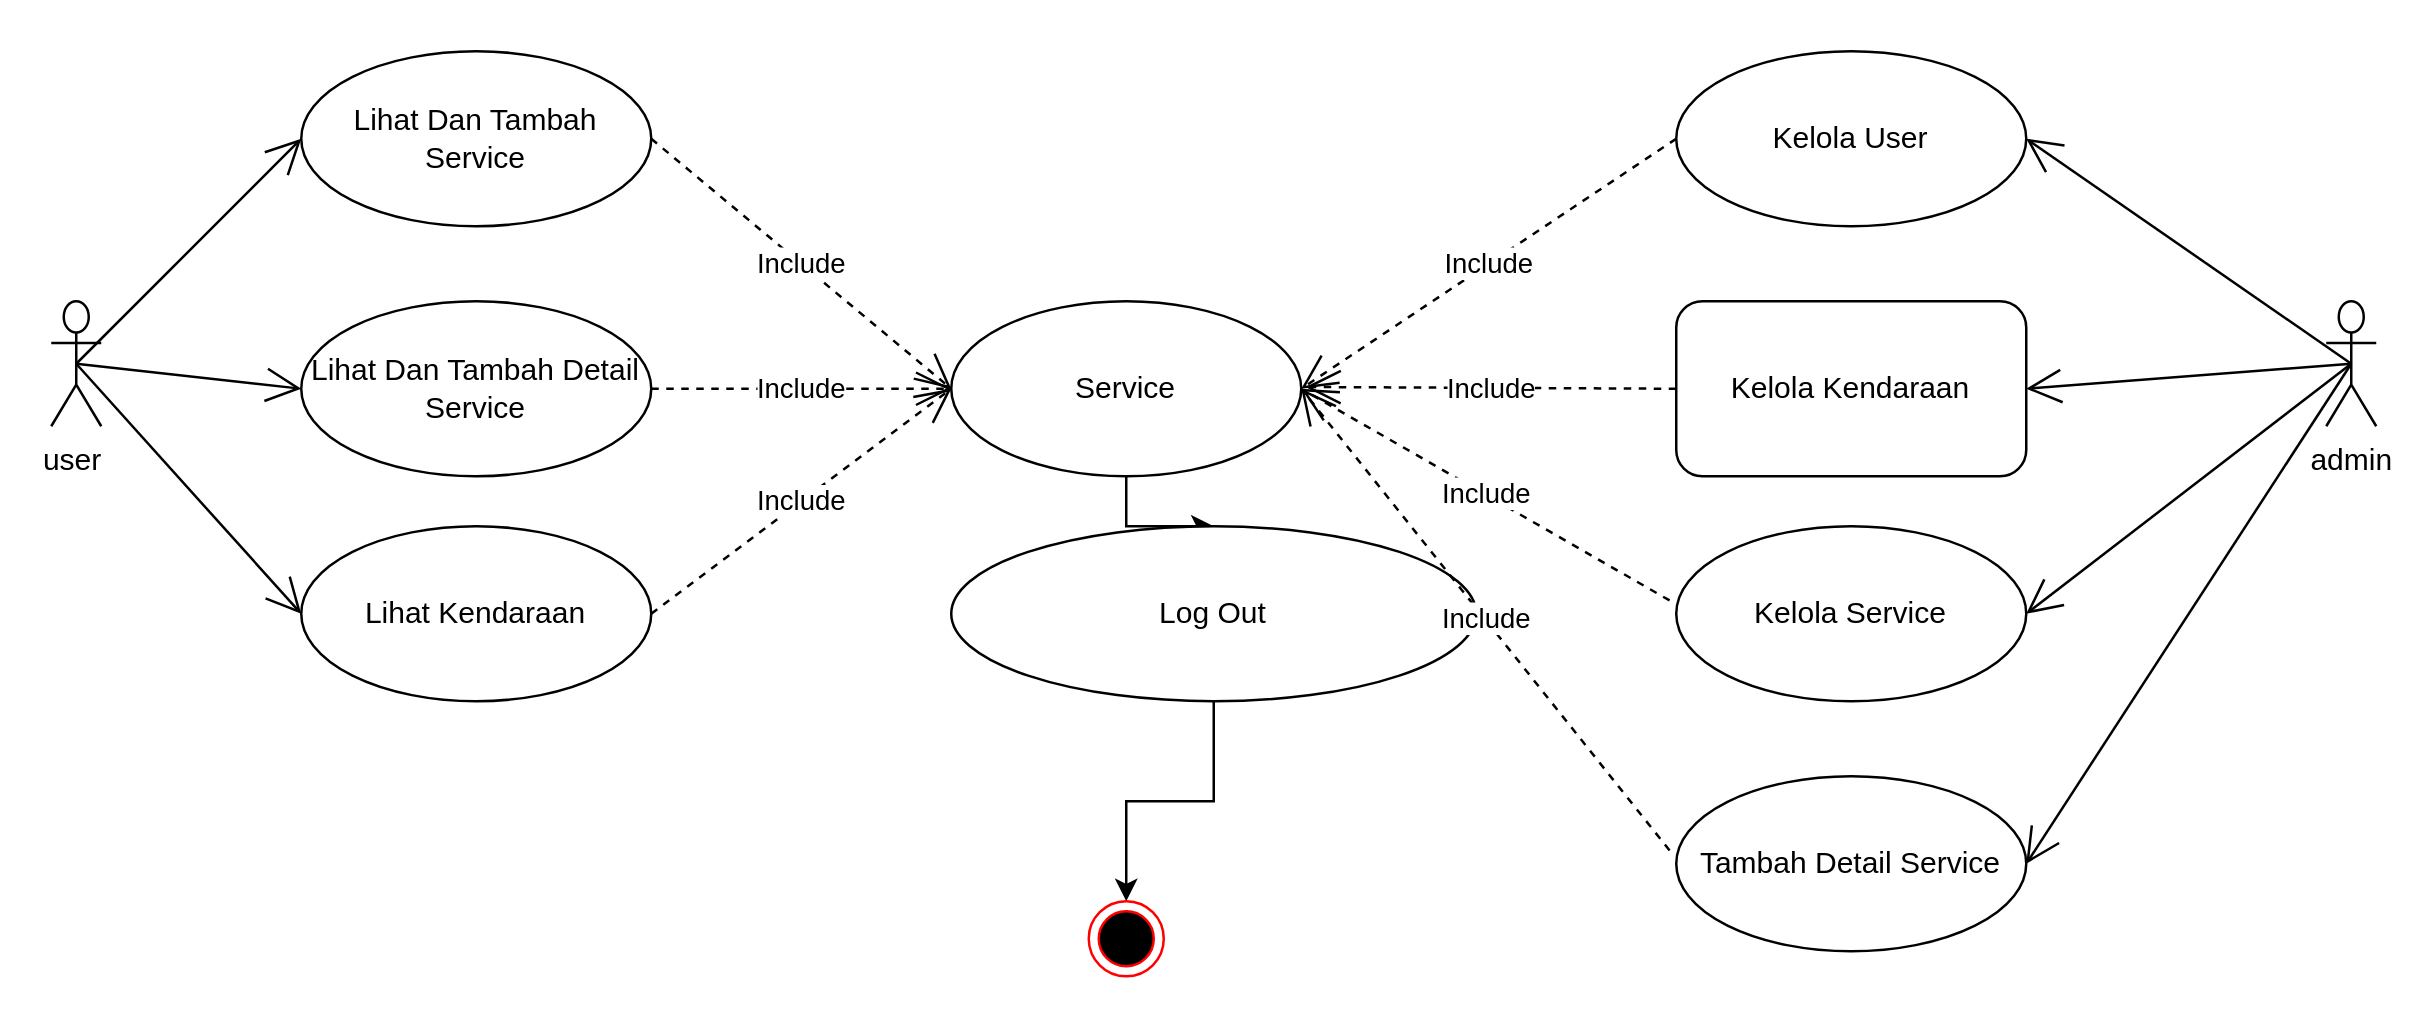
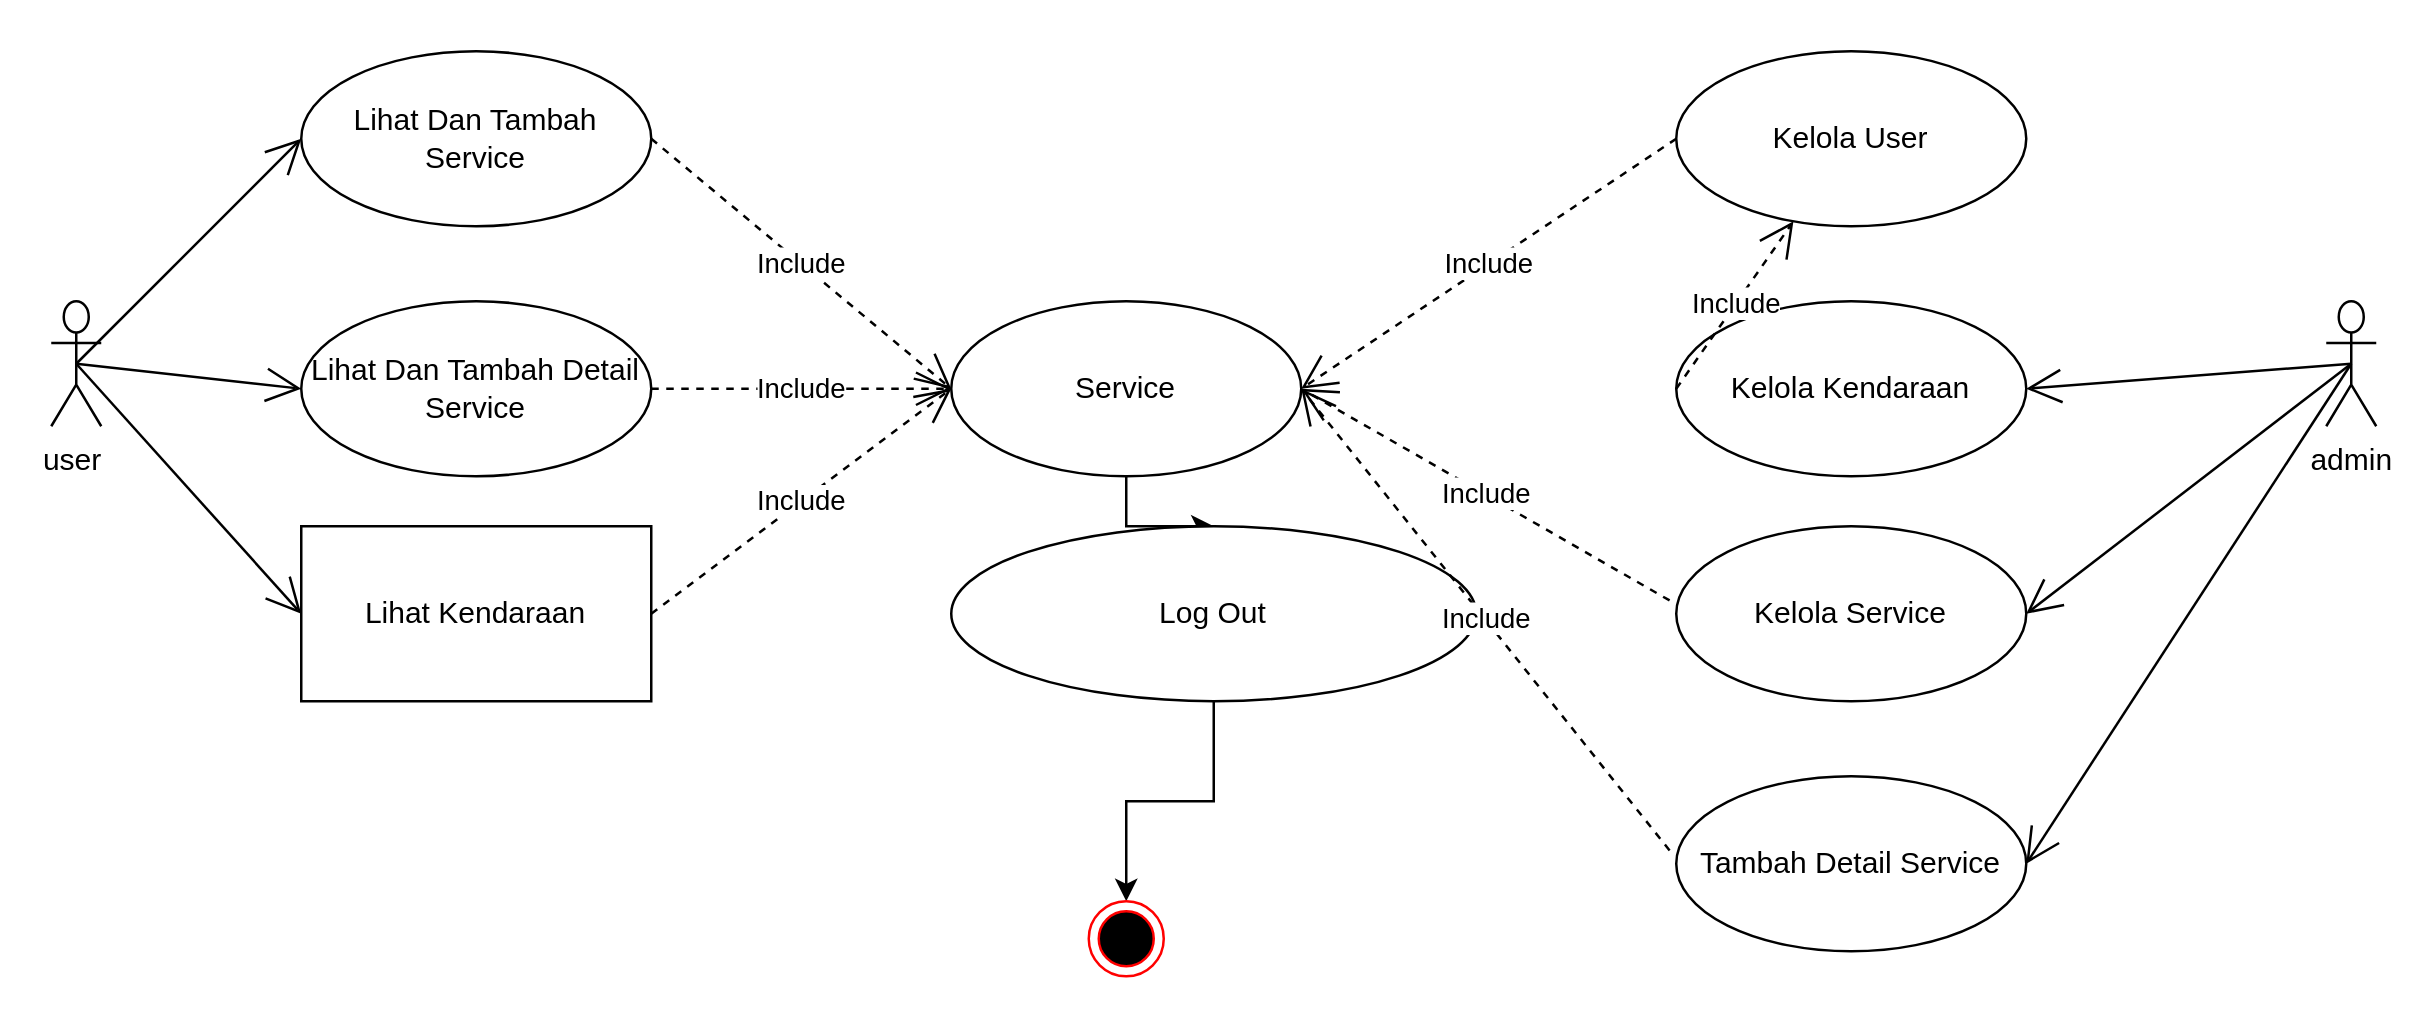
(2188, 251) -> none
(1494, 388) -> (1708, 344)
(1851, 389) -> (1851, 389)
(476, 614) -> (476, 614)
